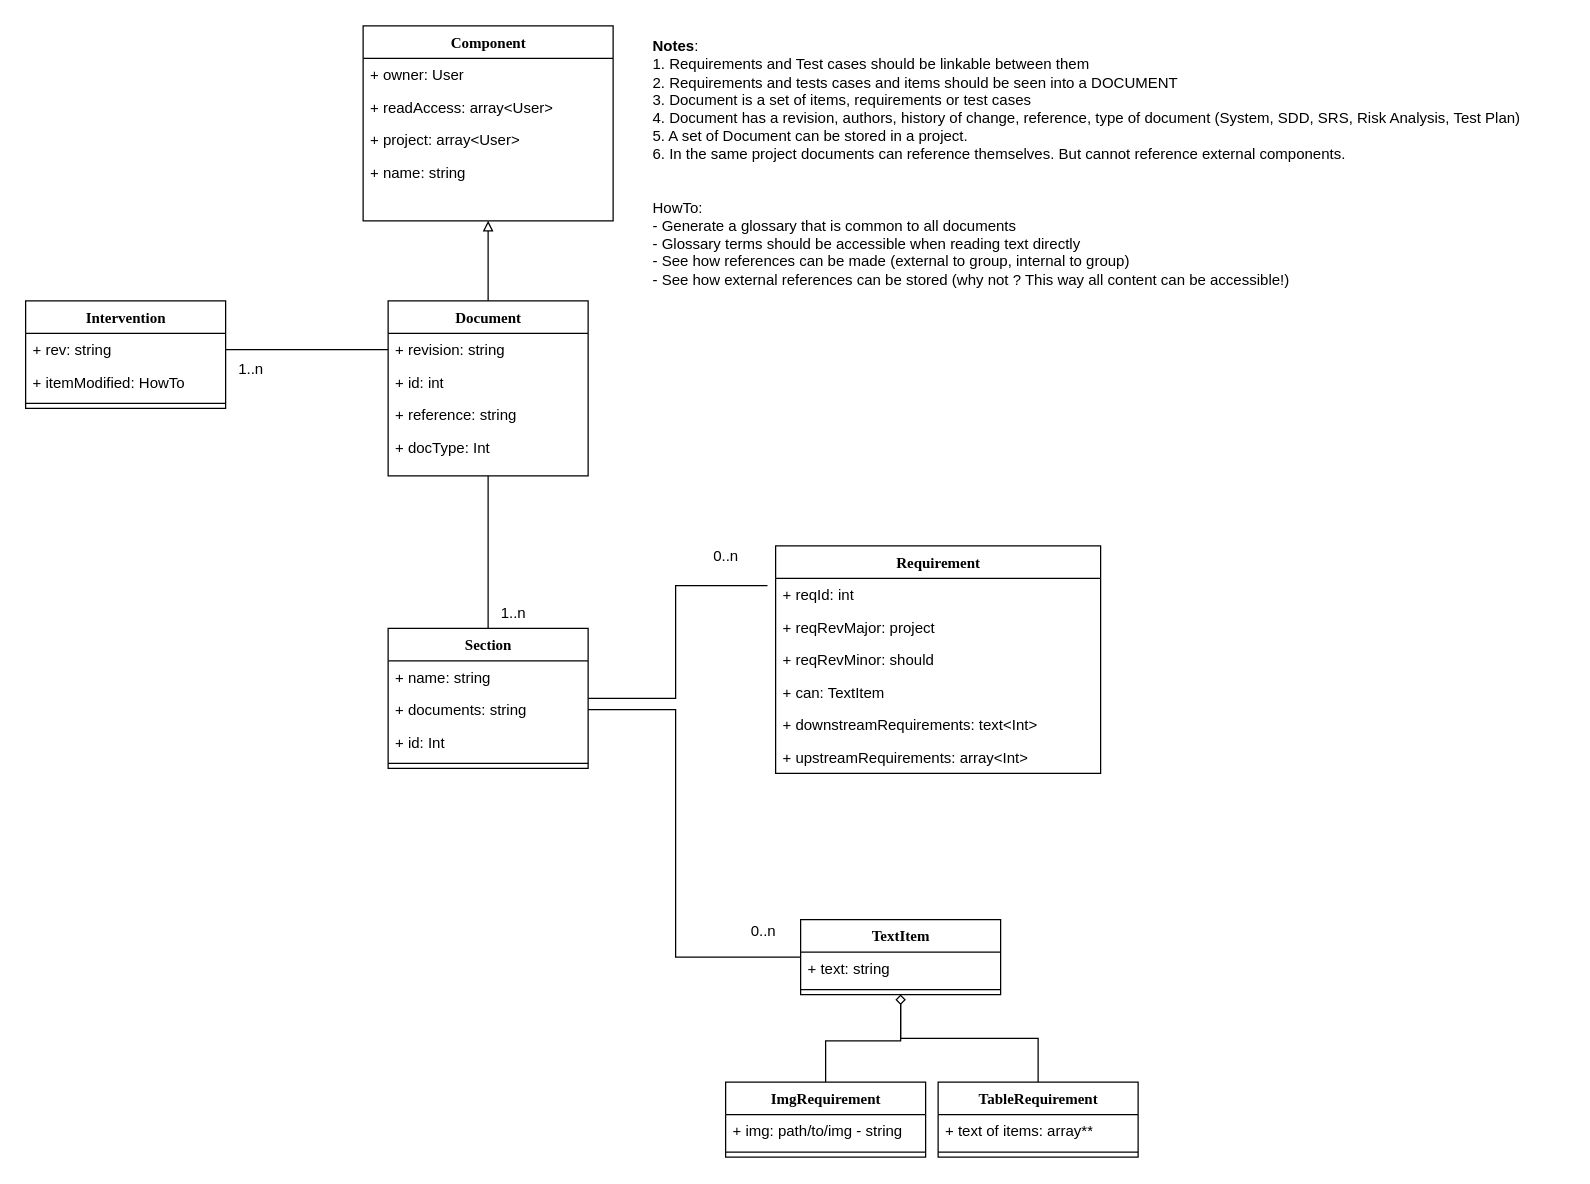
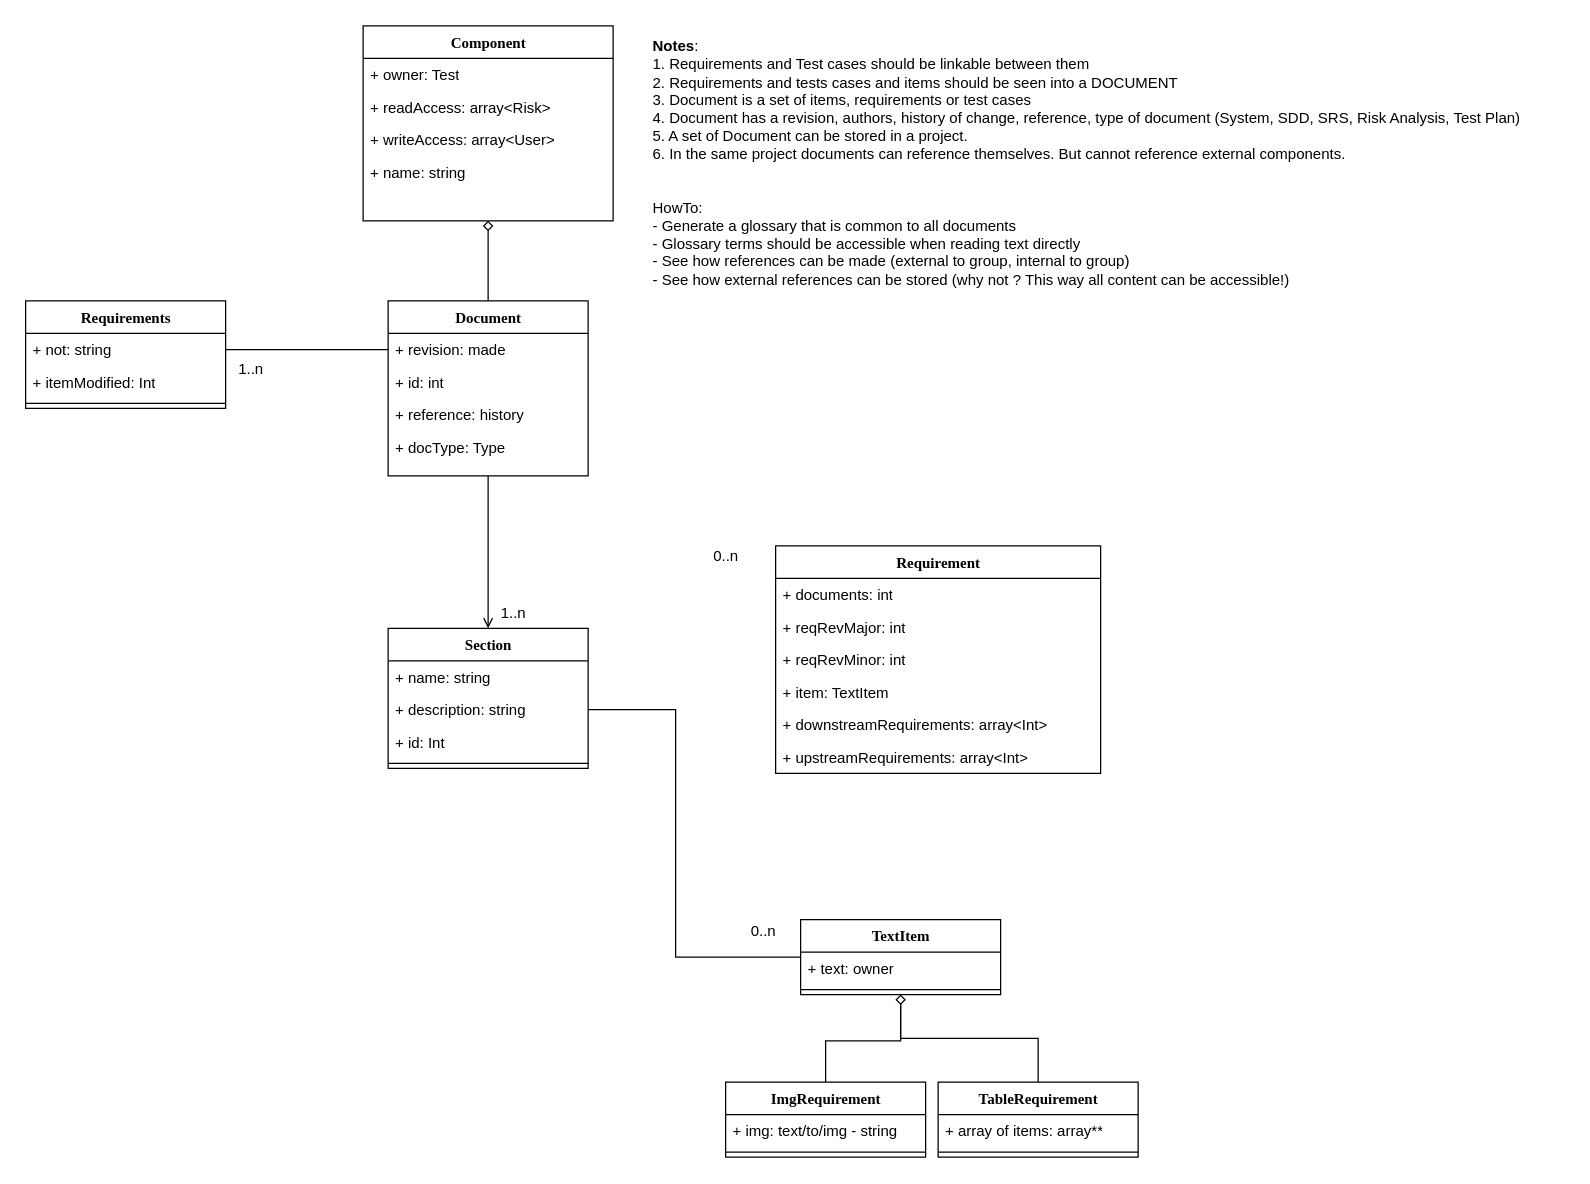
(419, 76) -> (419, 76)
(470, 108) -> (468, 108)
(457, 141) -> (472, 141)
(488, 232) -> (488, 232)
(126, 318) -> (126, 318)
(80, 351) -> (80, 351)
(460, 351) -> (453, 351)
(110, 383) -> (101, 383)
(468, 416) -> (472, 416)
(449, 448) -> (453, 448)
(826, 596) -> (843, 596)
(488, 622) -> (488, 622)
(870, 628) -> (851, 628)
(676, 640) -> none
(862, 661) -> (849, 661)
(840, 693) -> (843, 693)
(468, 711) -> (472, 711)
(922, 726) -> (927, 726)
(859, 970) -> (857, 970)
(1035, 1132) -> (1039, 1132)
(827, 1141) -> (827, 1141)
